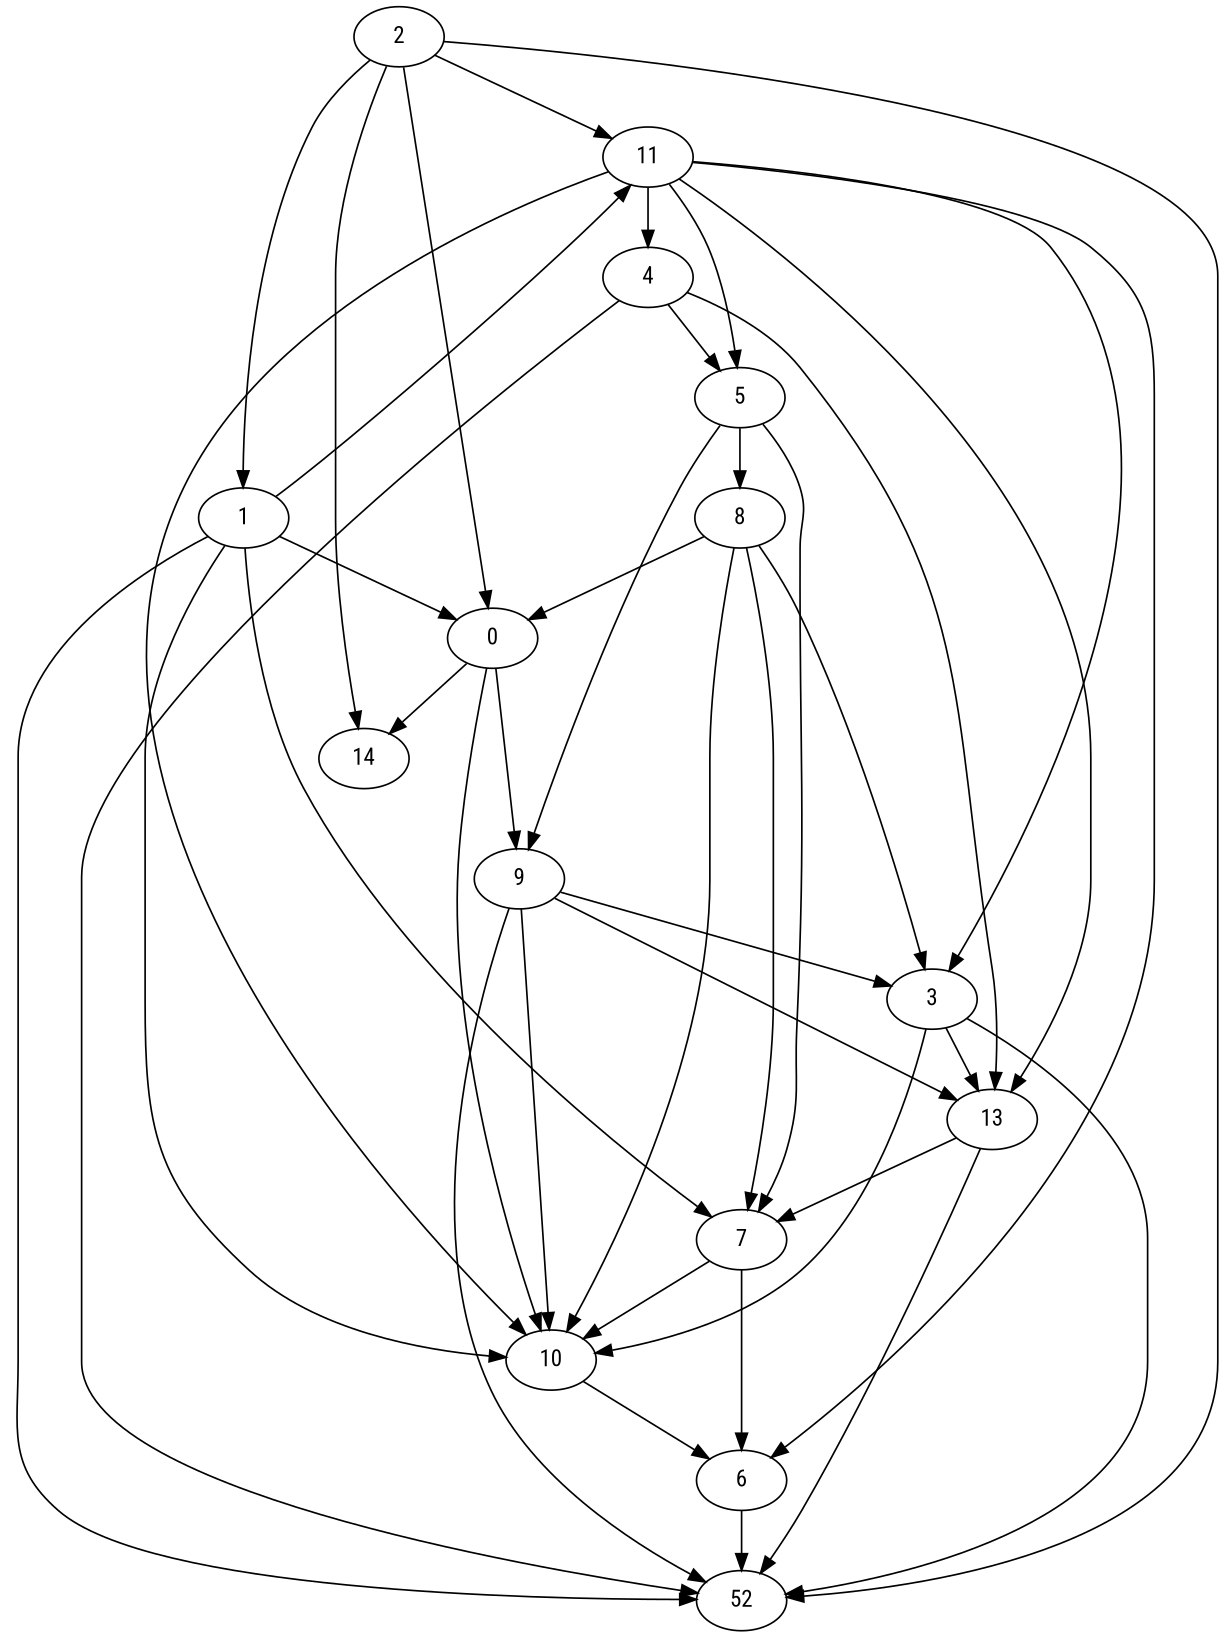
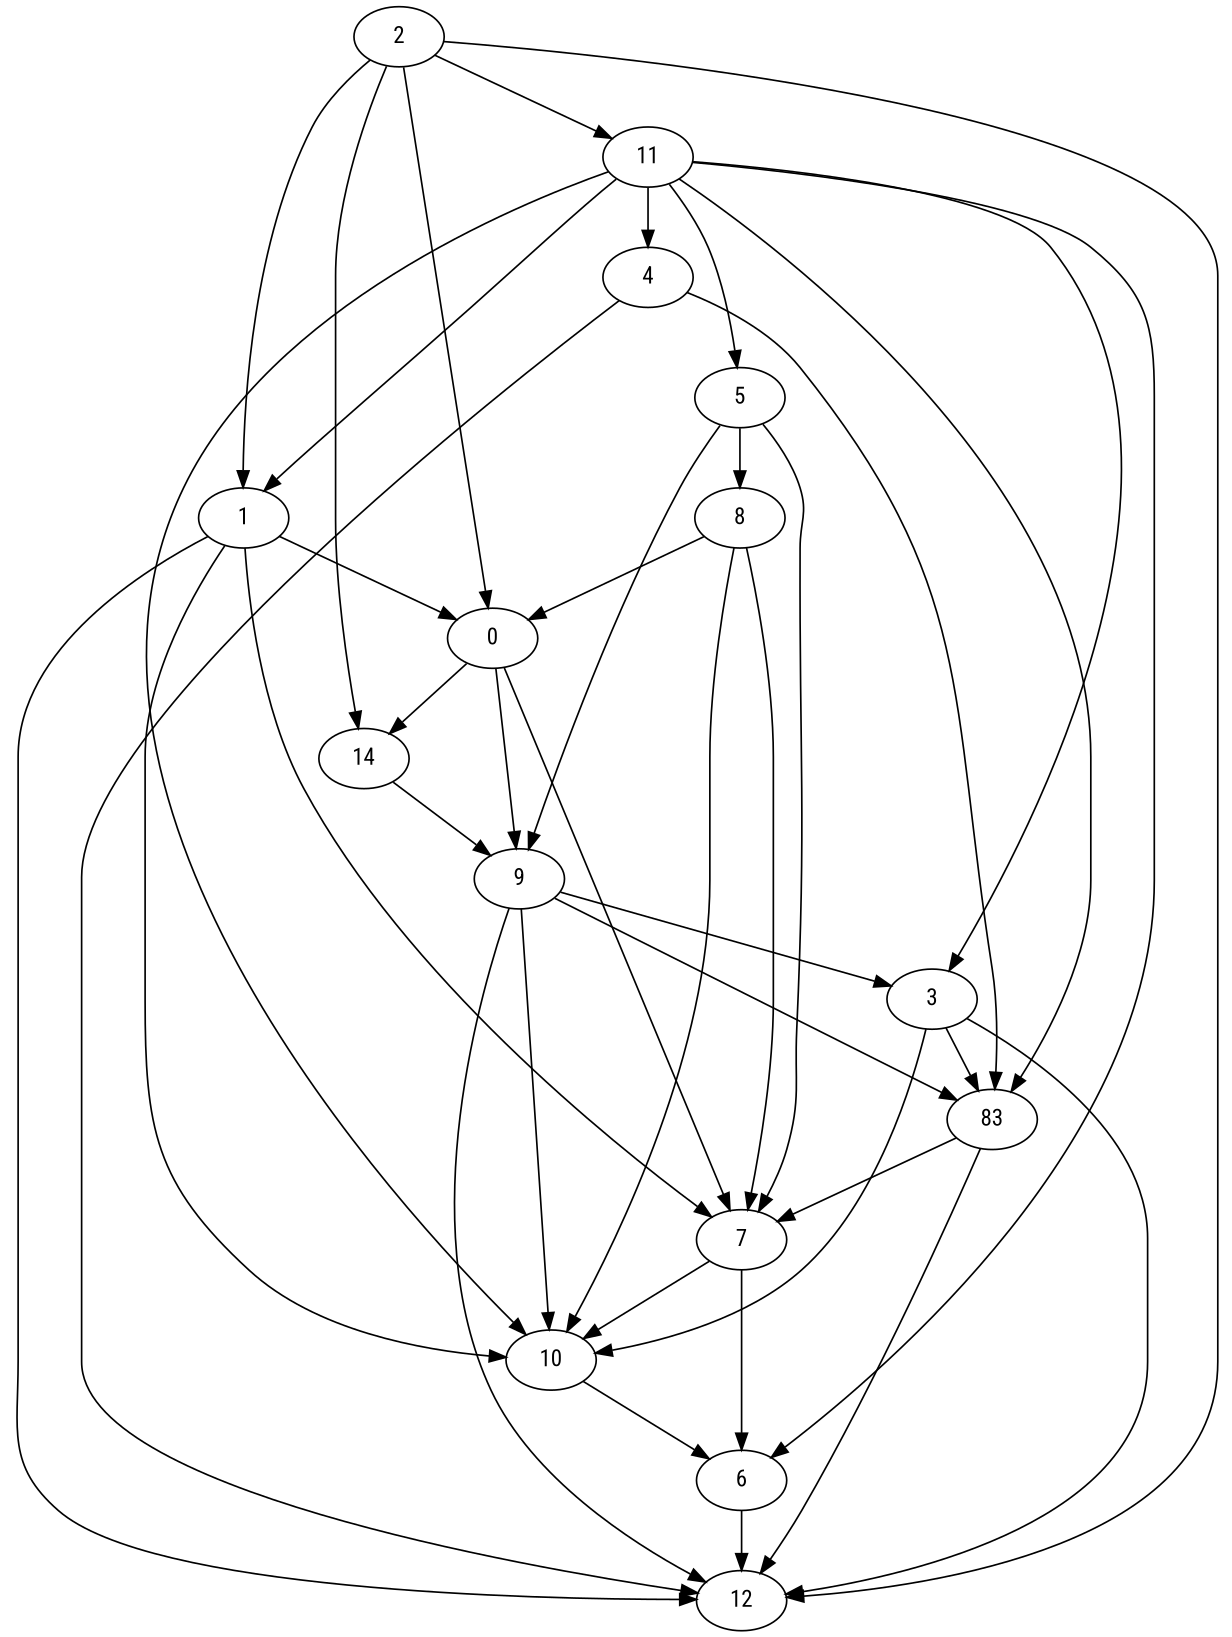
(689, 331) -> none
(460, 344) -> (455, 322)
(853, 744) -> none
none -> (435, 814)
(461, 978) -> (619, 944)
(992, 1119) -> (992, 1119)
(742, 1601) -> (742, 1601)
